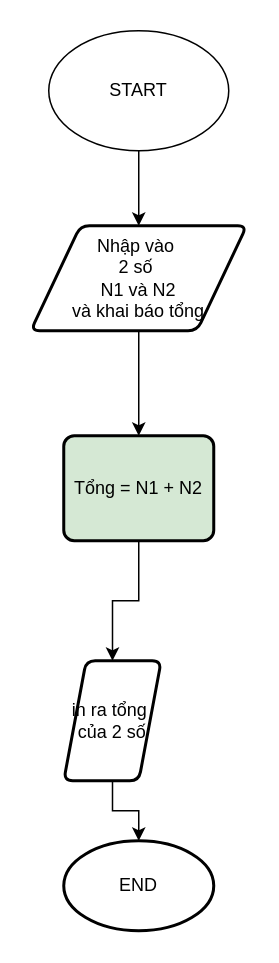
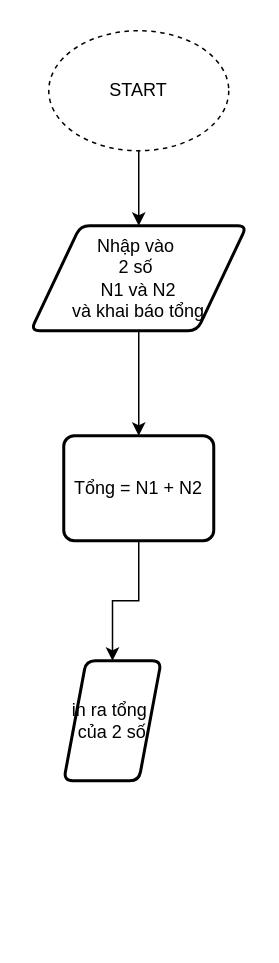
(139, 91) -> (139, 91)
(139, 488) -> (139, 488)
(121, 811) -> none
(139, 886) -> none
